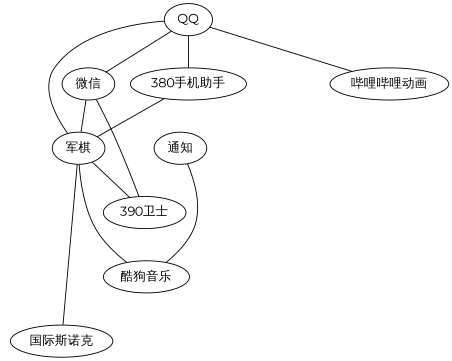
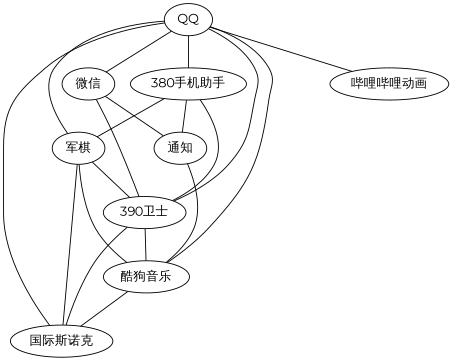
(84, 116) -> (128, 112)
none -> (184, 116)
none -> (251, 121)
none -> (5, 130)
none -> (260, 145)
none -> (217, 158)
none -> (146, 245)
none -> (89, 271)
none -> (104, 309)
